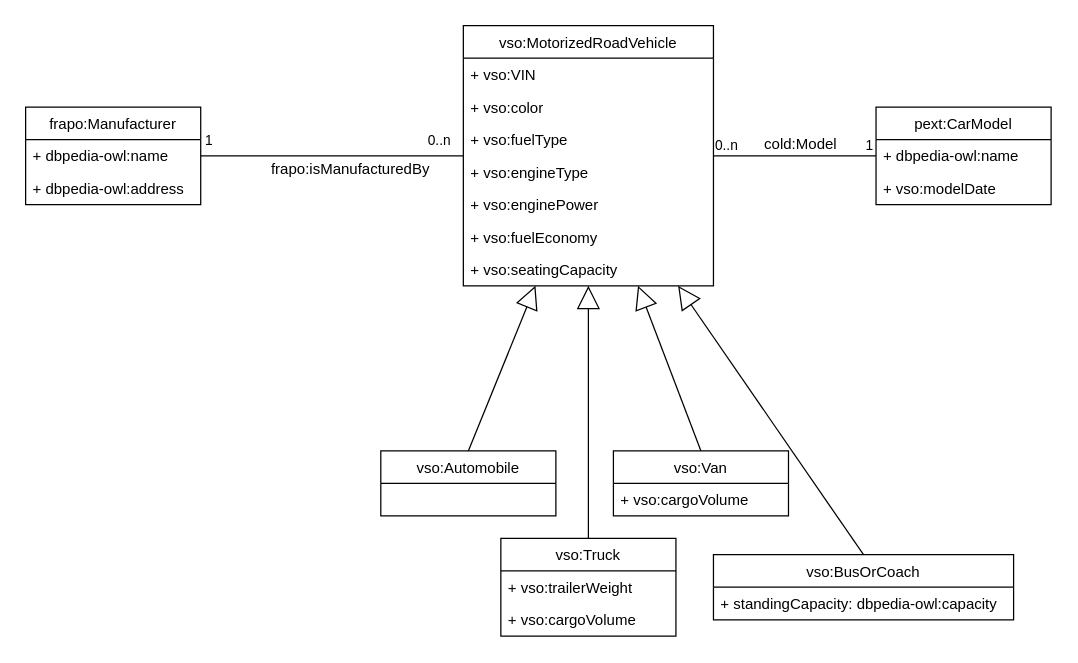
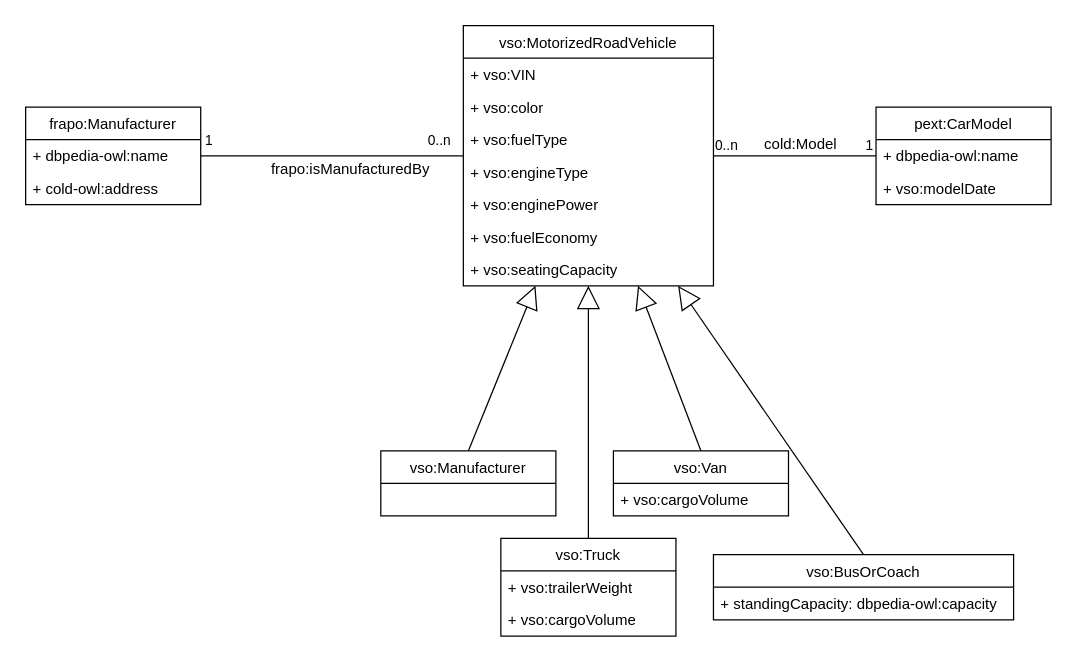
(113, 189) -> (100, 189)
(468, 468) -> (468, 468)
